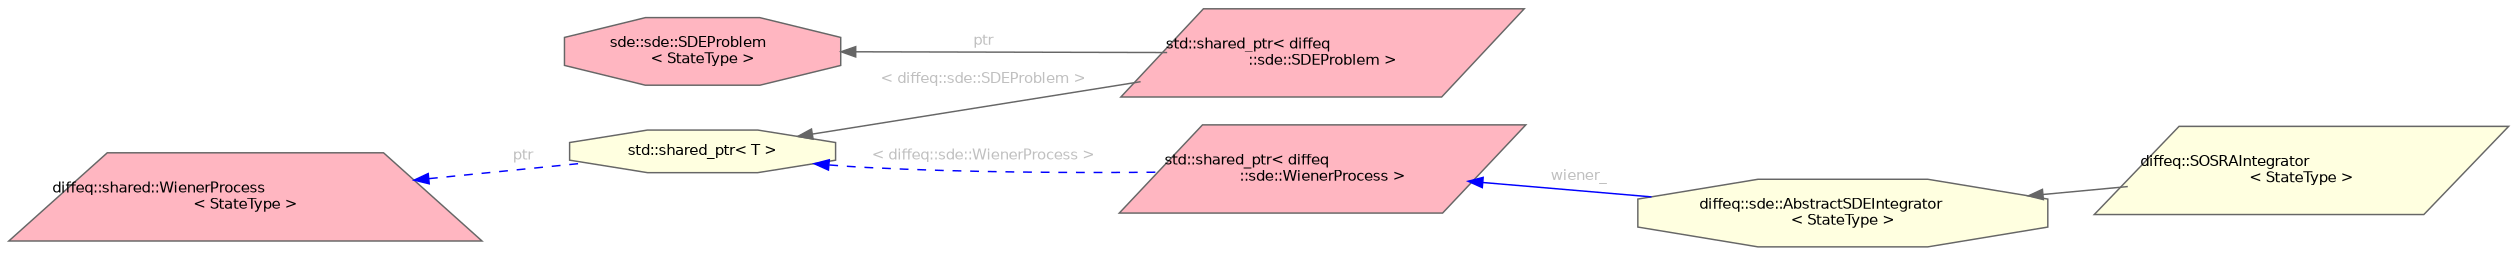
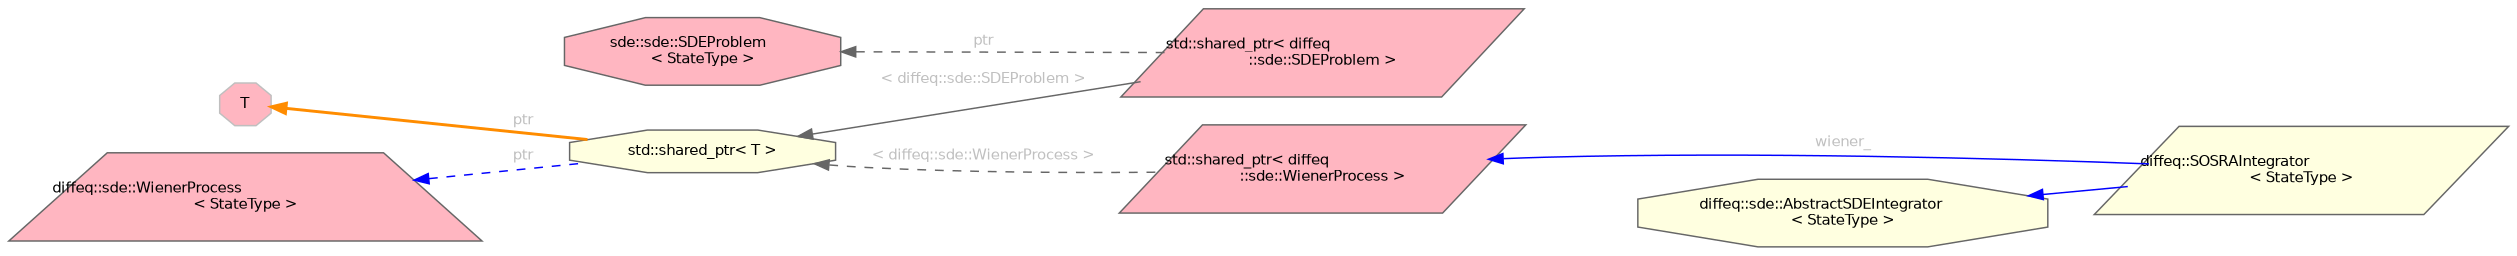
(1012, 52) -> (1012, 52)
none -> (245, 104)
(996, 172) -> (996, 172)
(1567, 190) -> (1826, 156)
(2085, 191) -> (2085, 191)
(245, 197) -> (245, 197)
